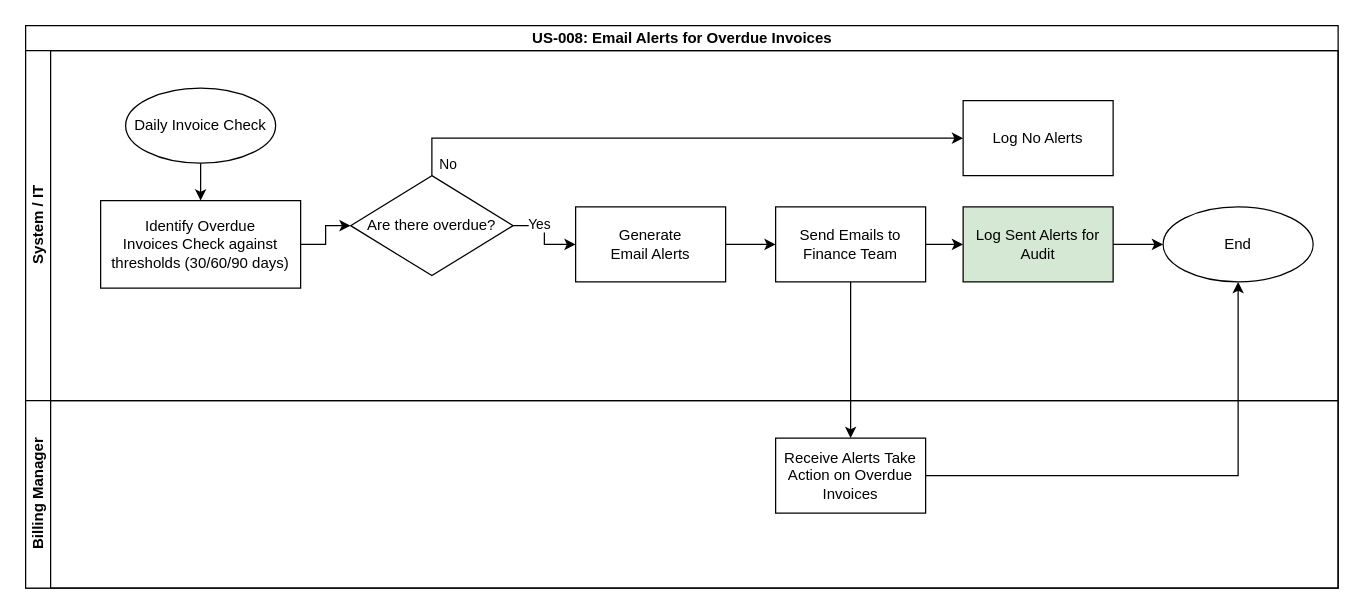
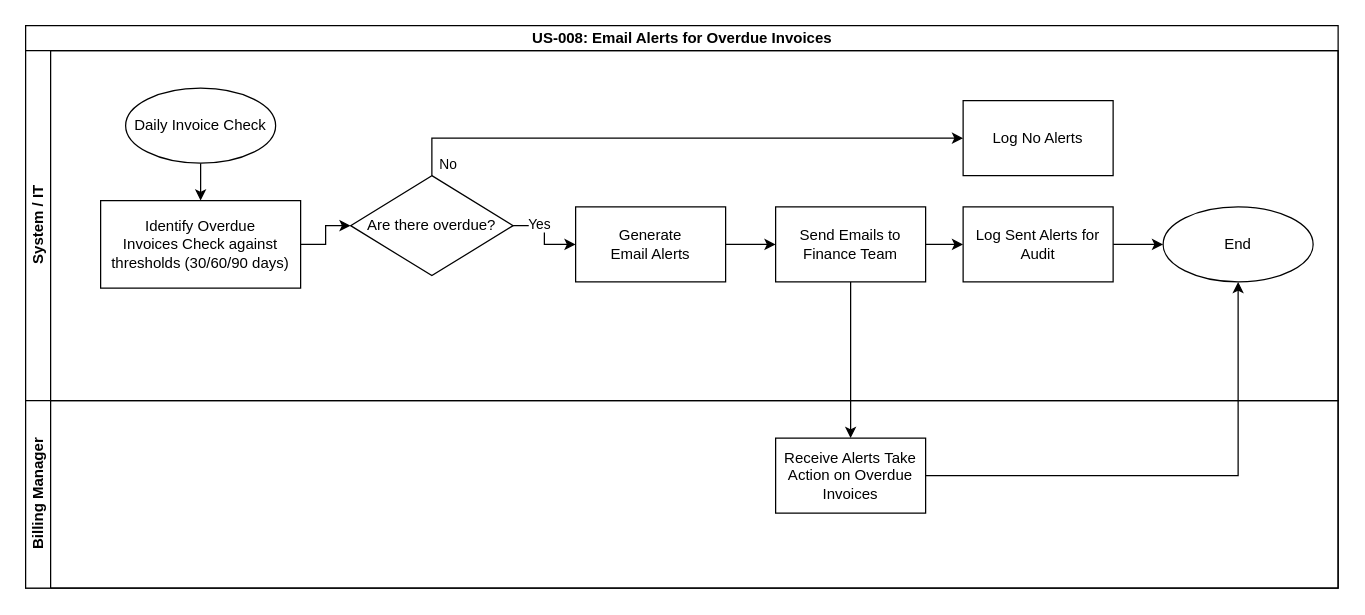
(1038, 244) -> (1038, 244)
